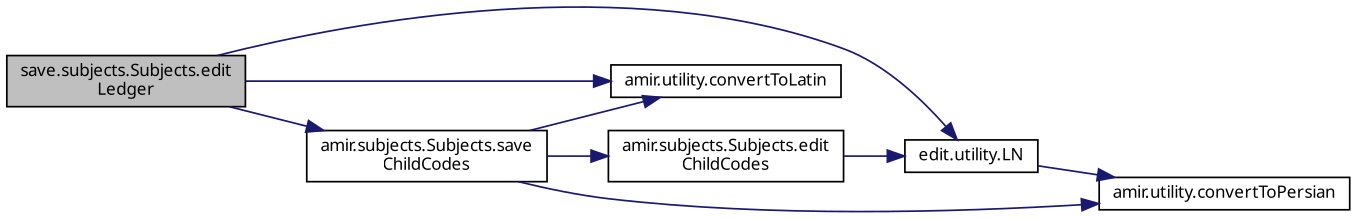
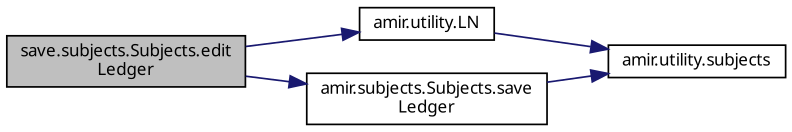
(726, 81) -> none
(427, 156) -> (427, 99)
(726, 156) -> none
(971, 156) -> (427, 24)
(1224, 194) -> (697, 61)
